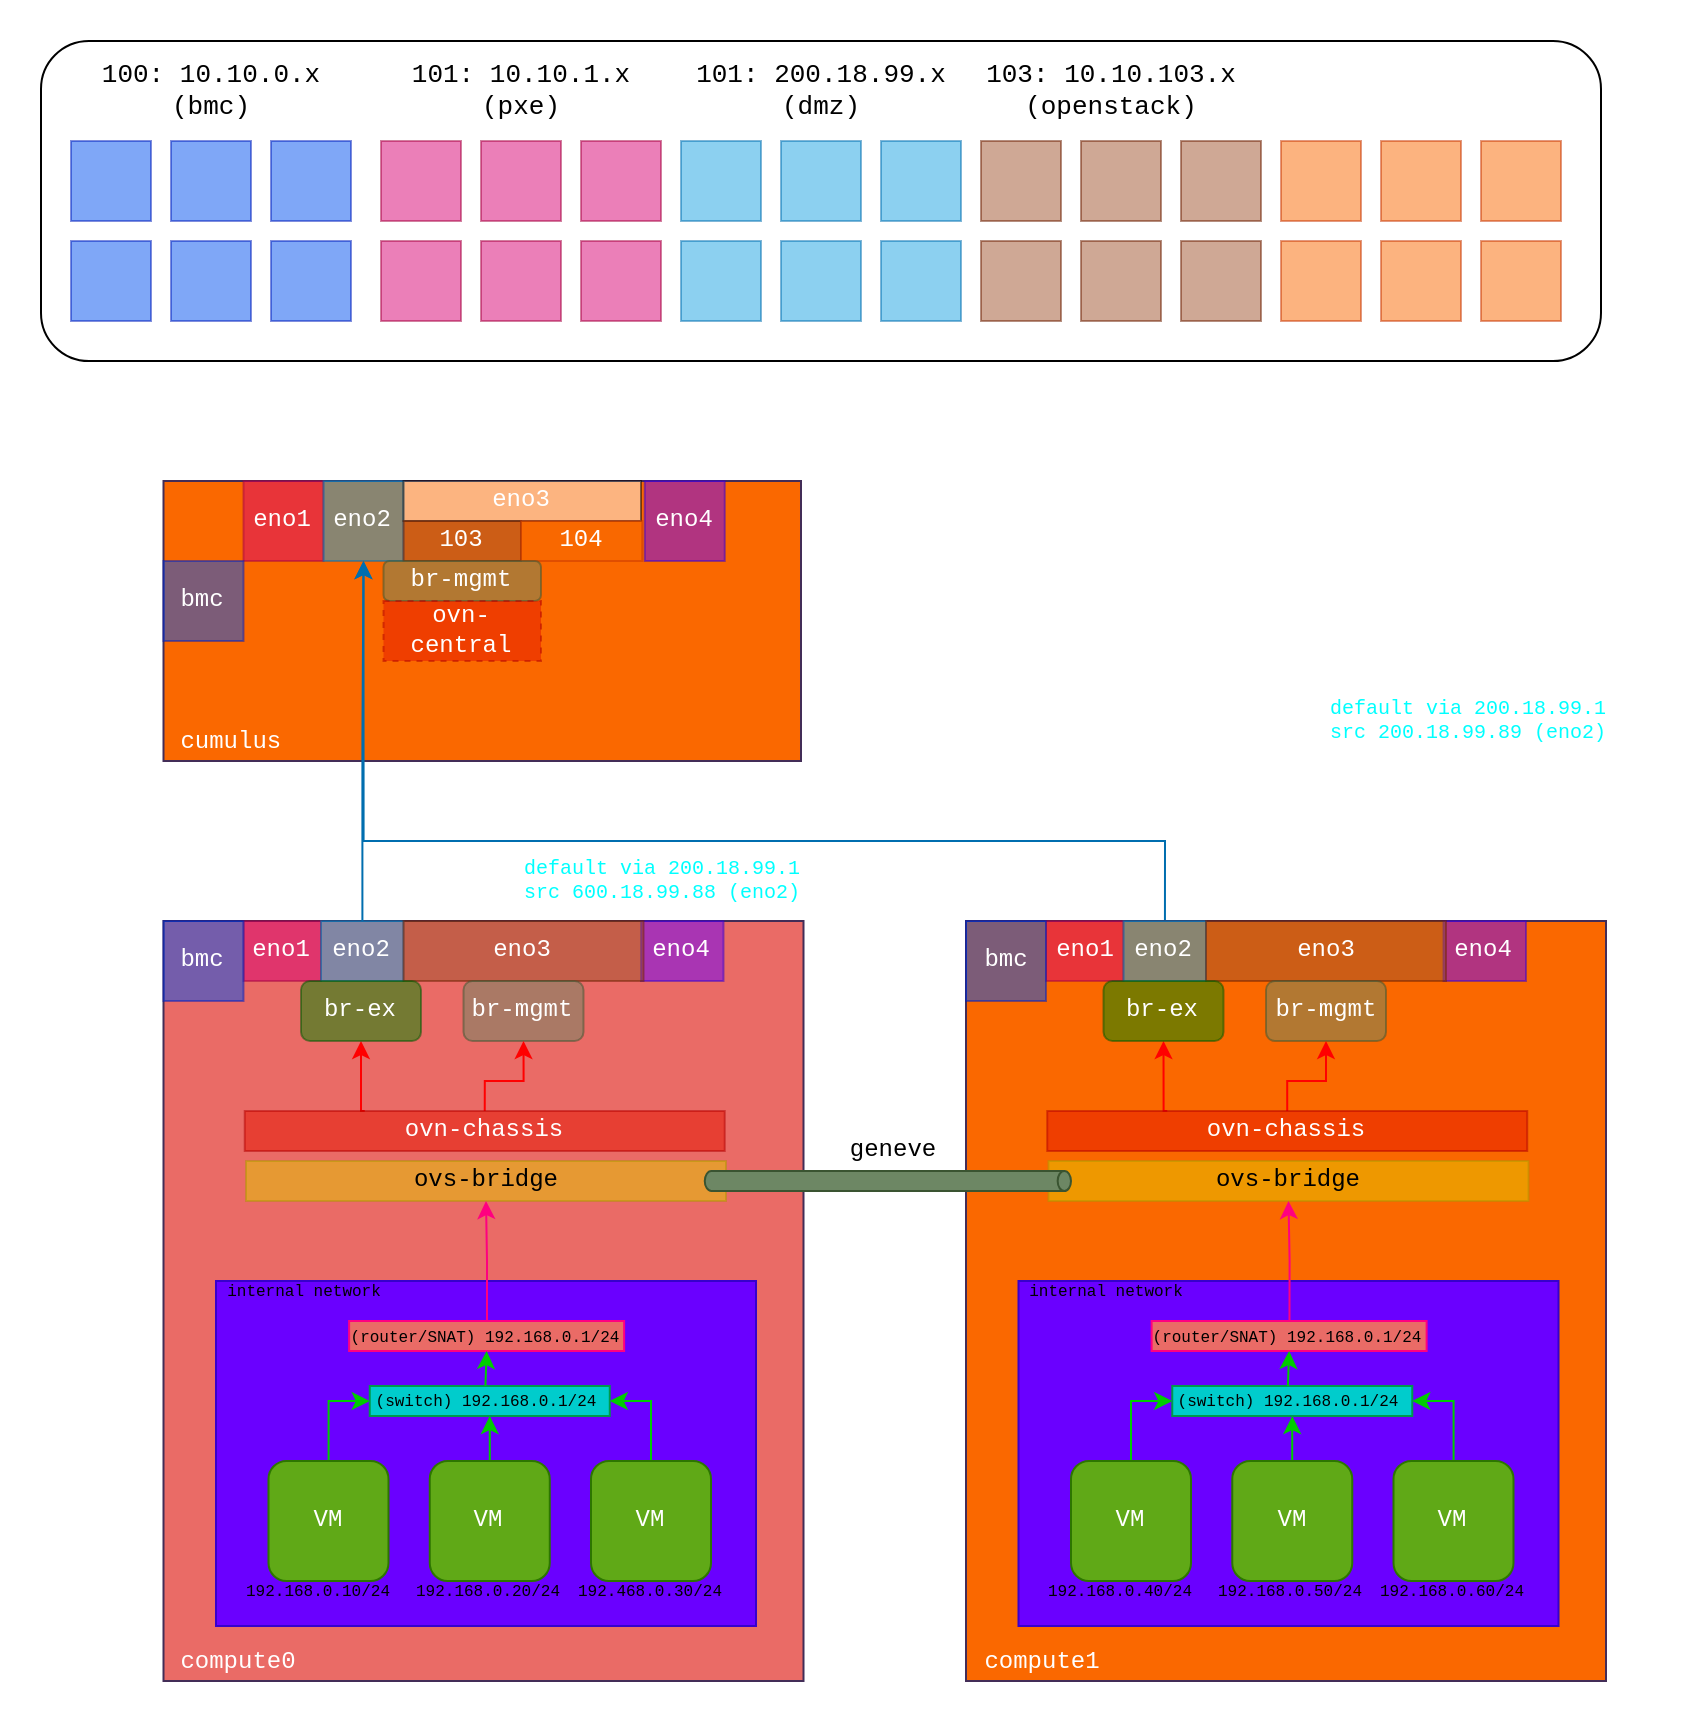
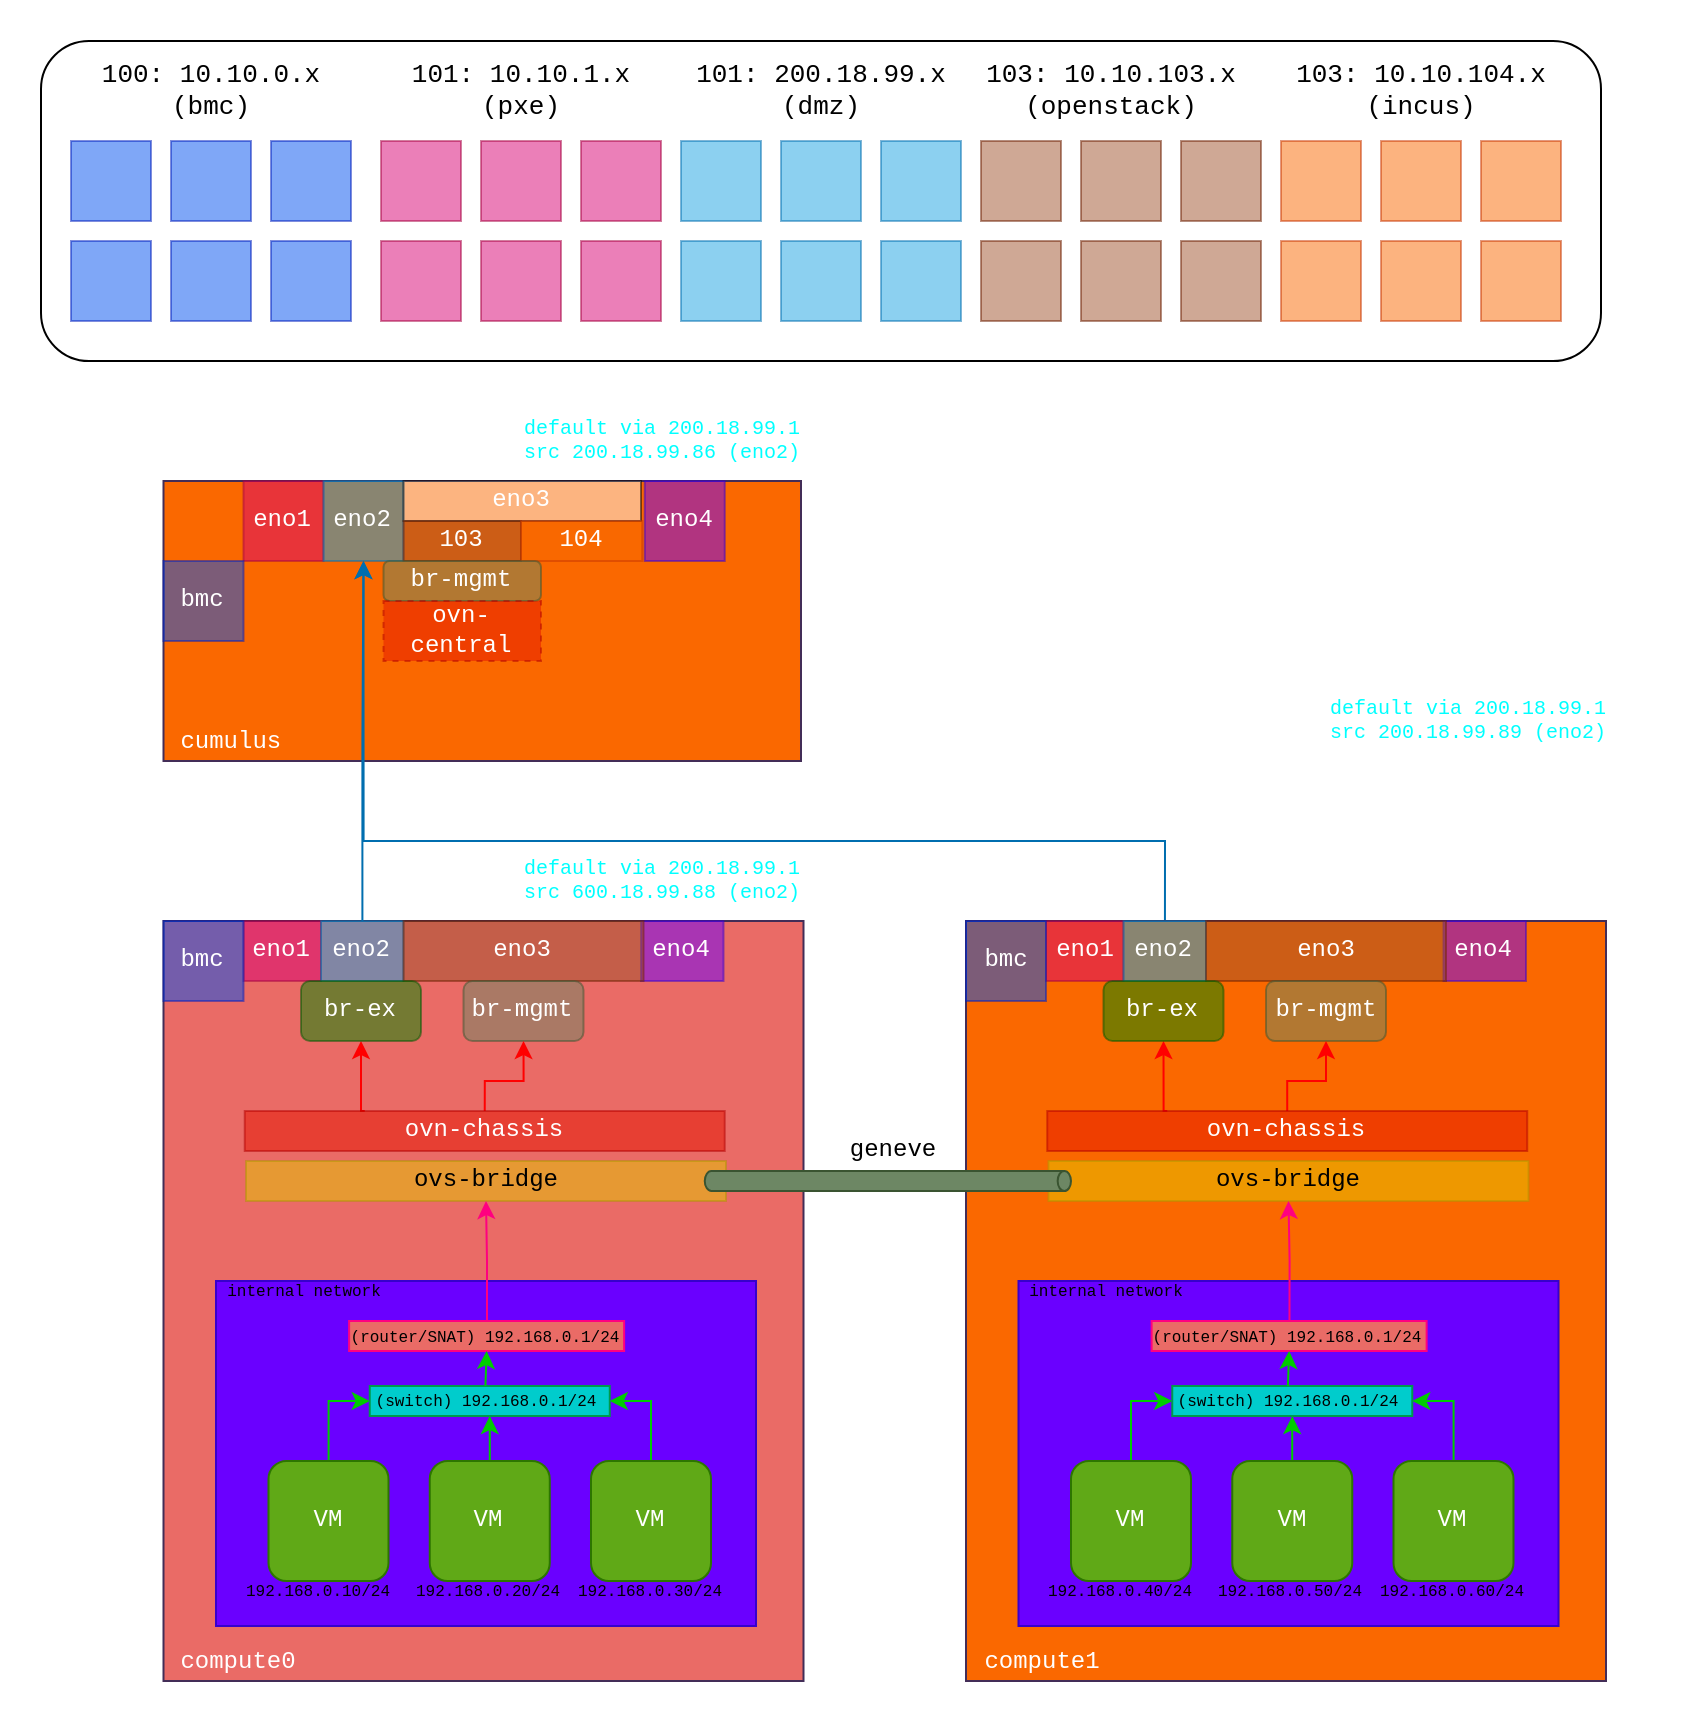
none -> (1421, 91)
none -> (681, 441)
(651, 1591) -> (651, 1591)
